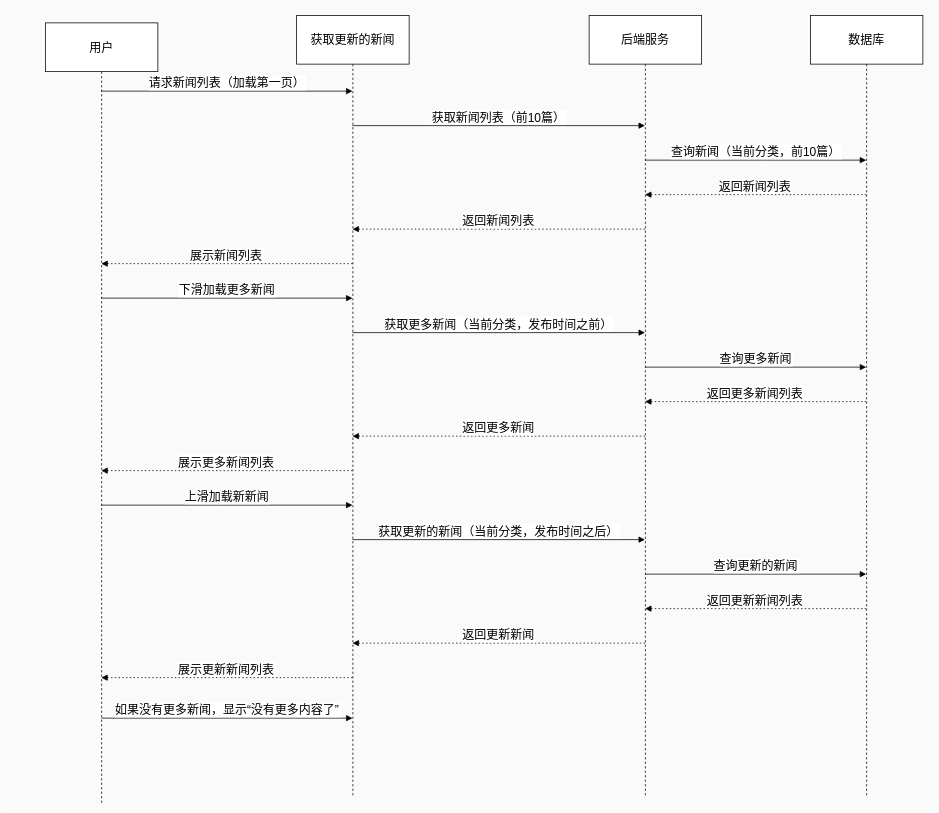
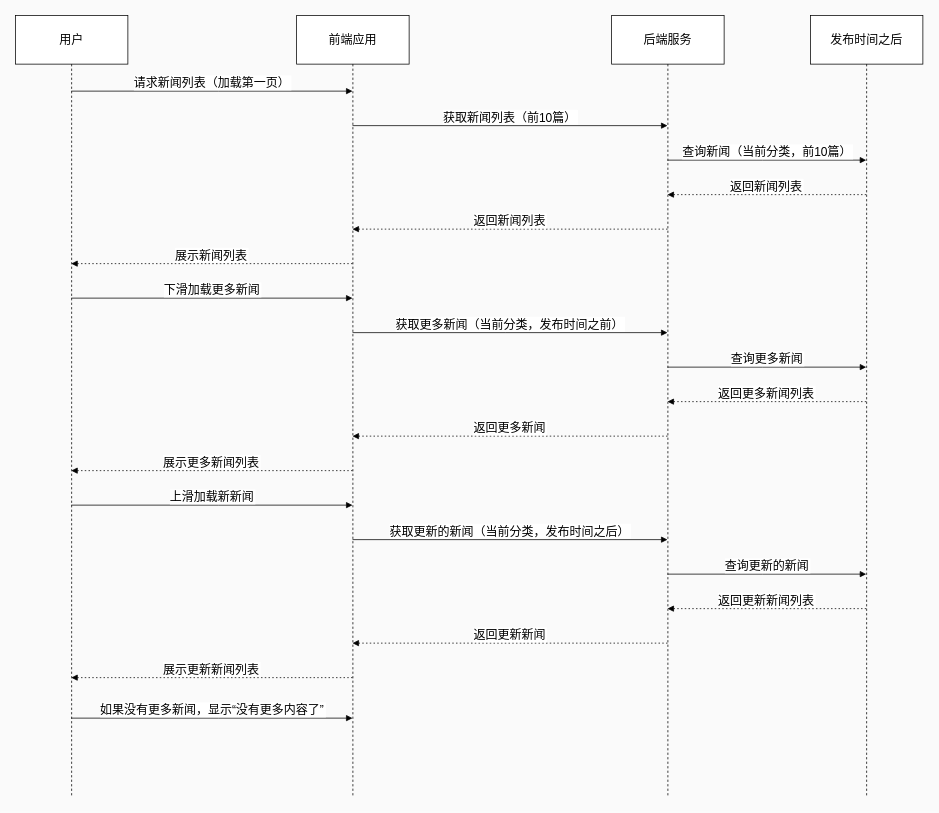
(353, 40) -> (353, 40)
(867, 40) -> (867, 40)
(645, 406) -> (668, 406)
(102, 414) -> (72, 406)
